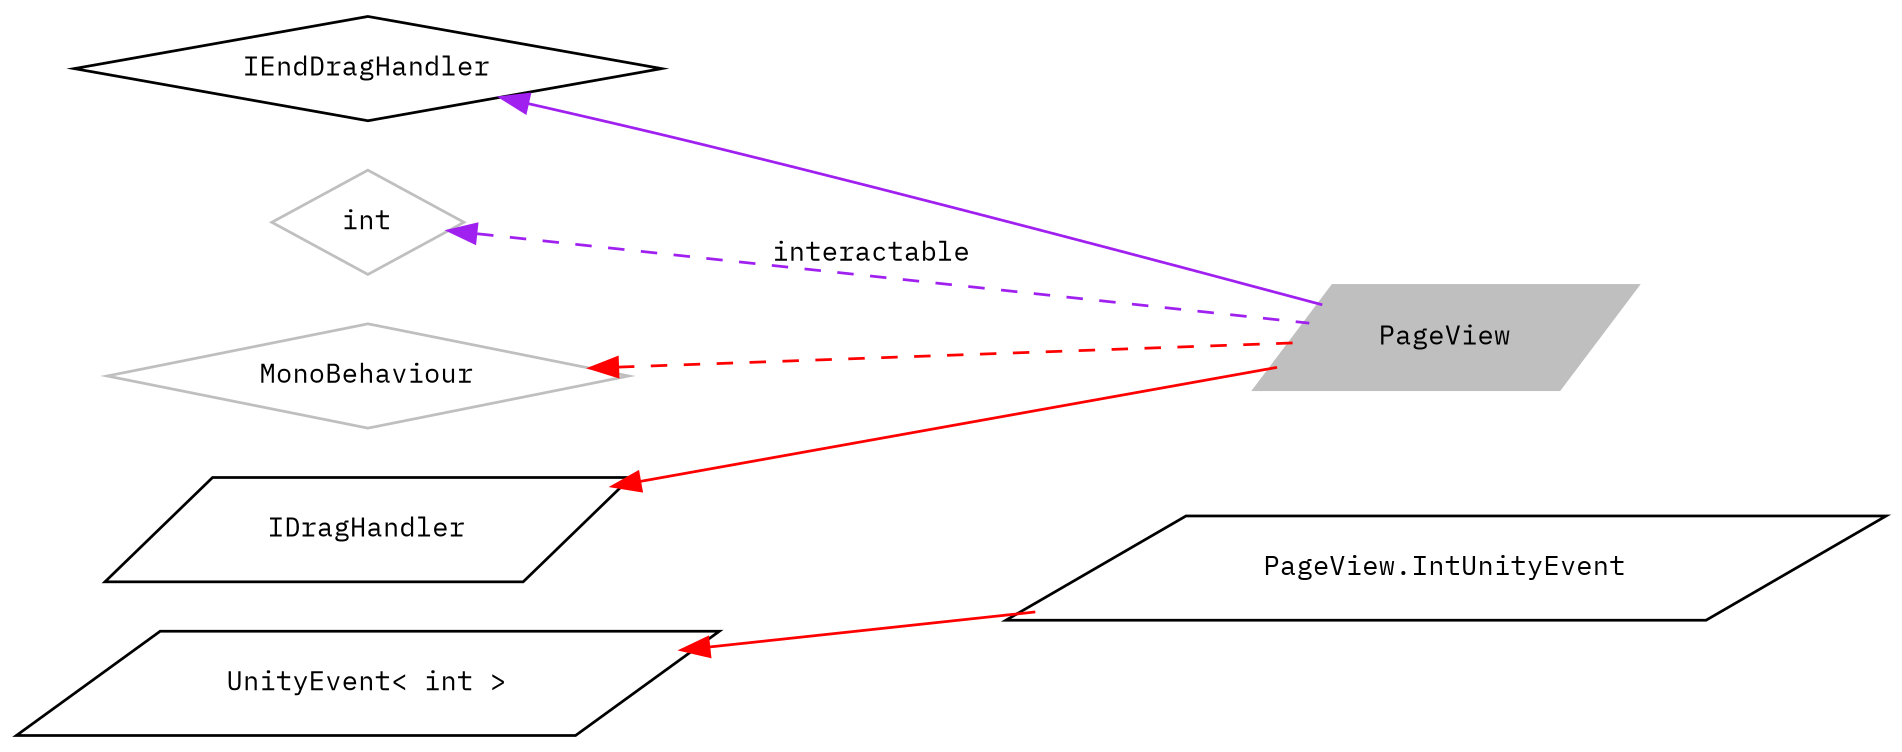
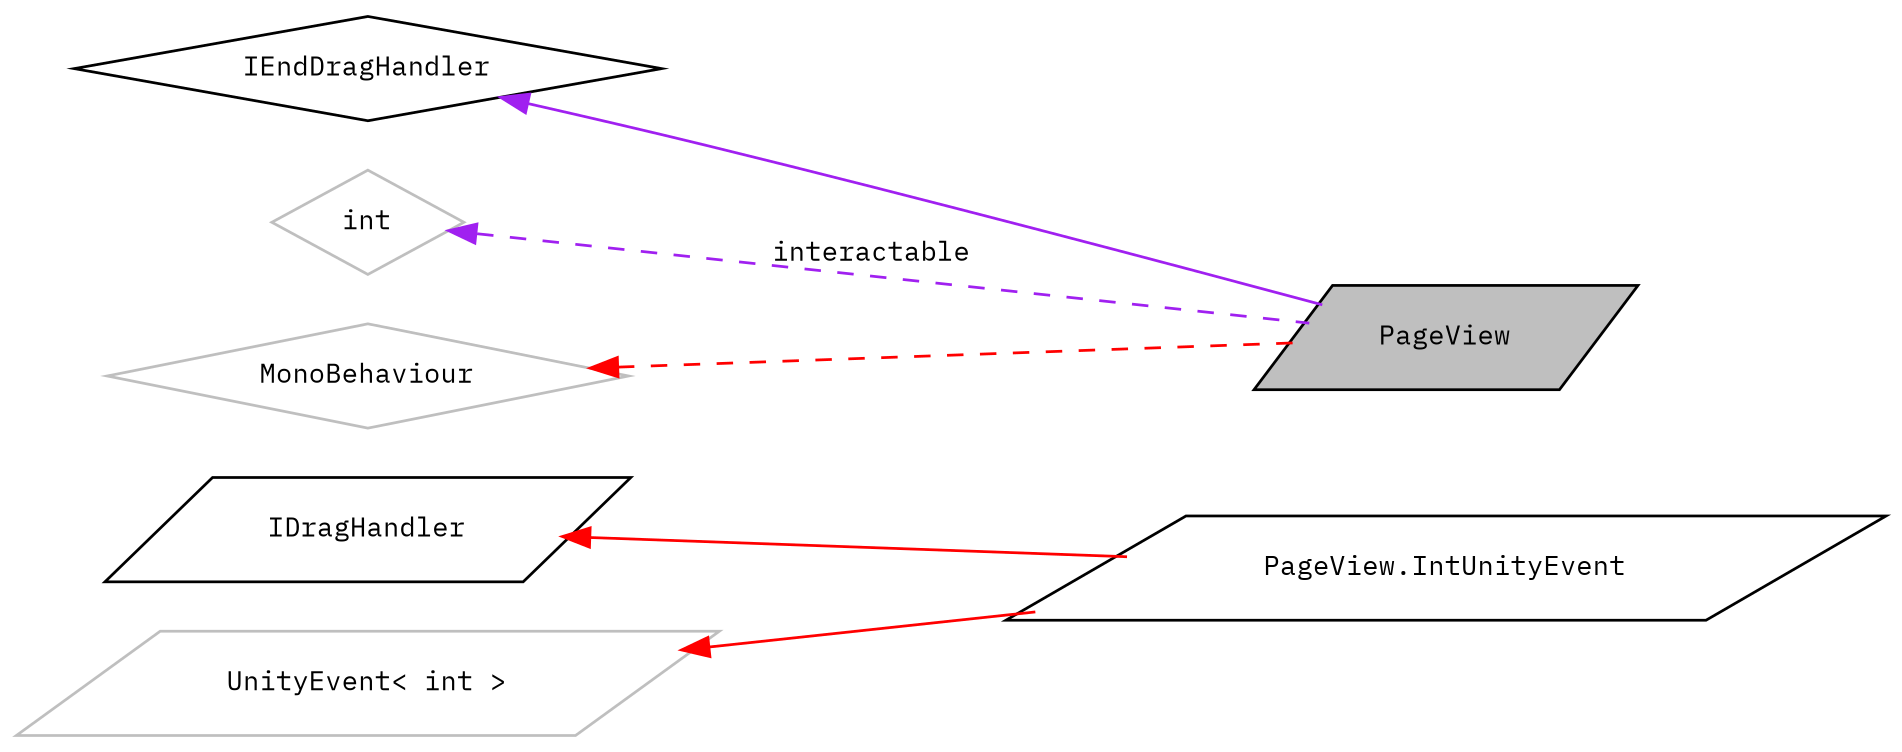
(1446, 338) -> (1446, 338)
(959, 424) -> (859, 547)
(368, 683) -> (368, 683)
